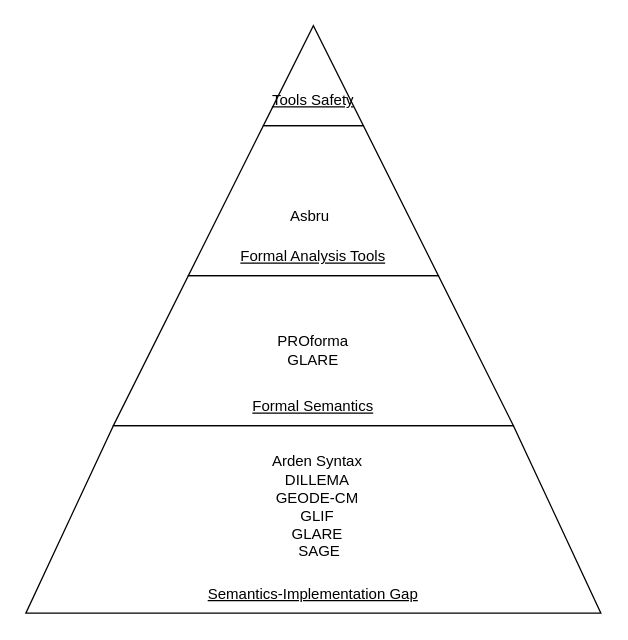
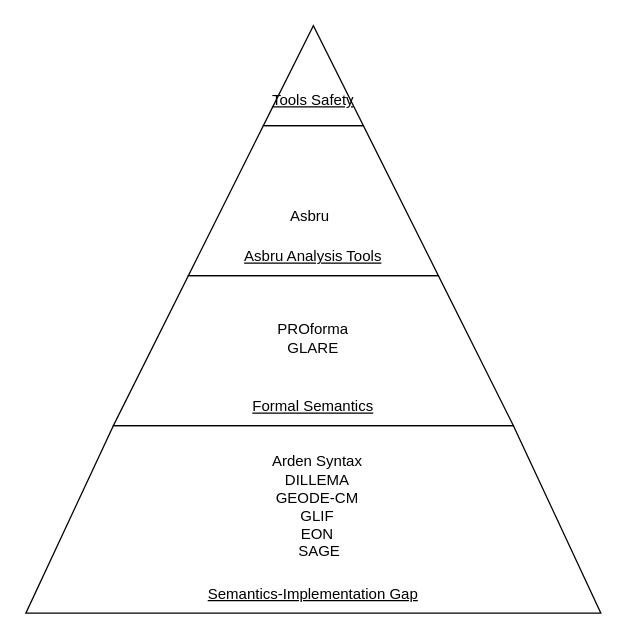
(313, 257) -> (313, 257)
(313, 351) -> (313, 338)
(319, 507) -> (319, 507)
